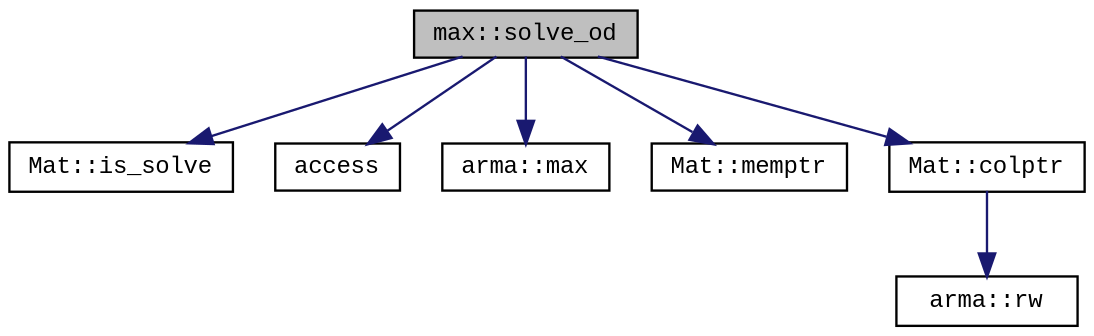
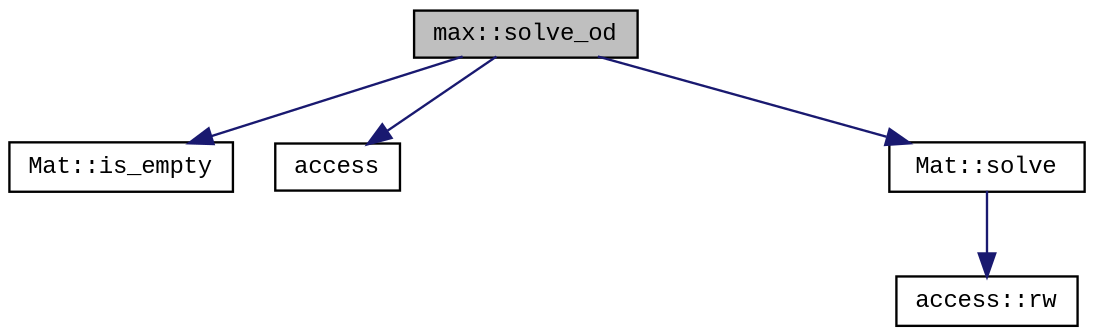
(121, 167) -> (121, 167)
(526, 167) -> none
(749, 167) -> none
(987, 167) -> (987, 167)
(987, 301) -> (987, 301)
